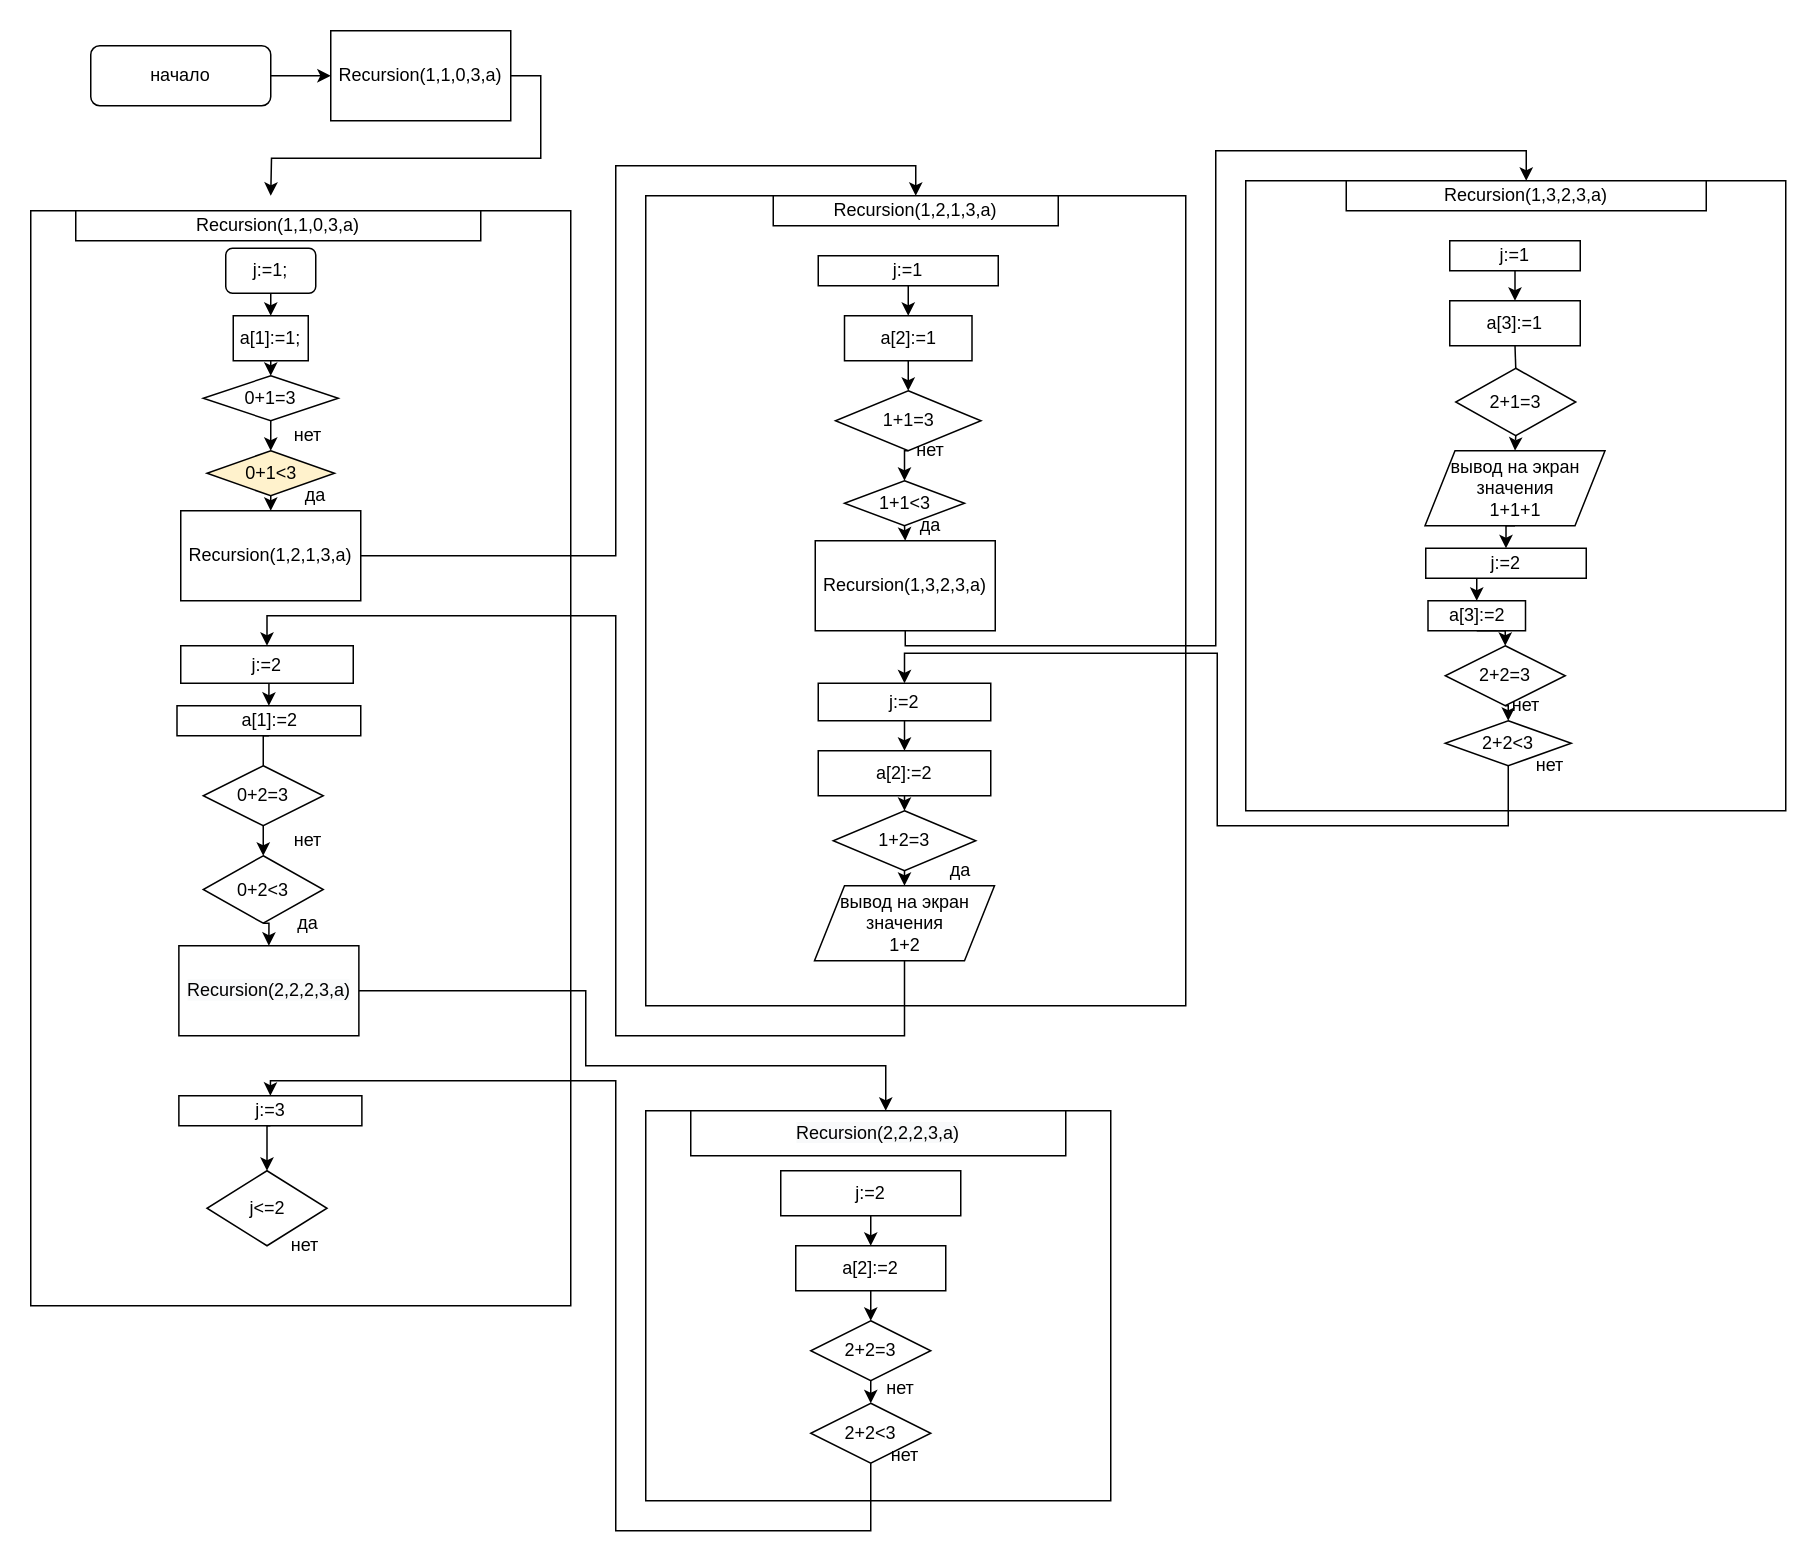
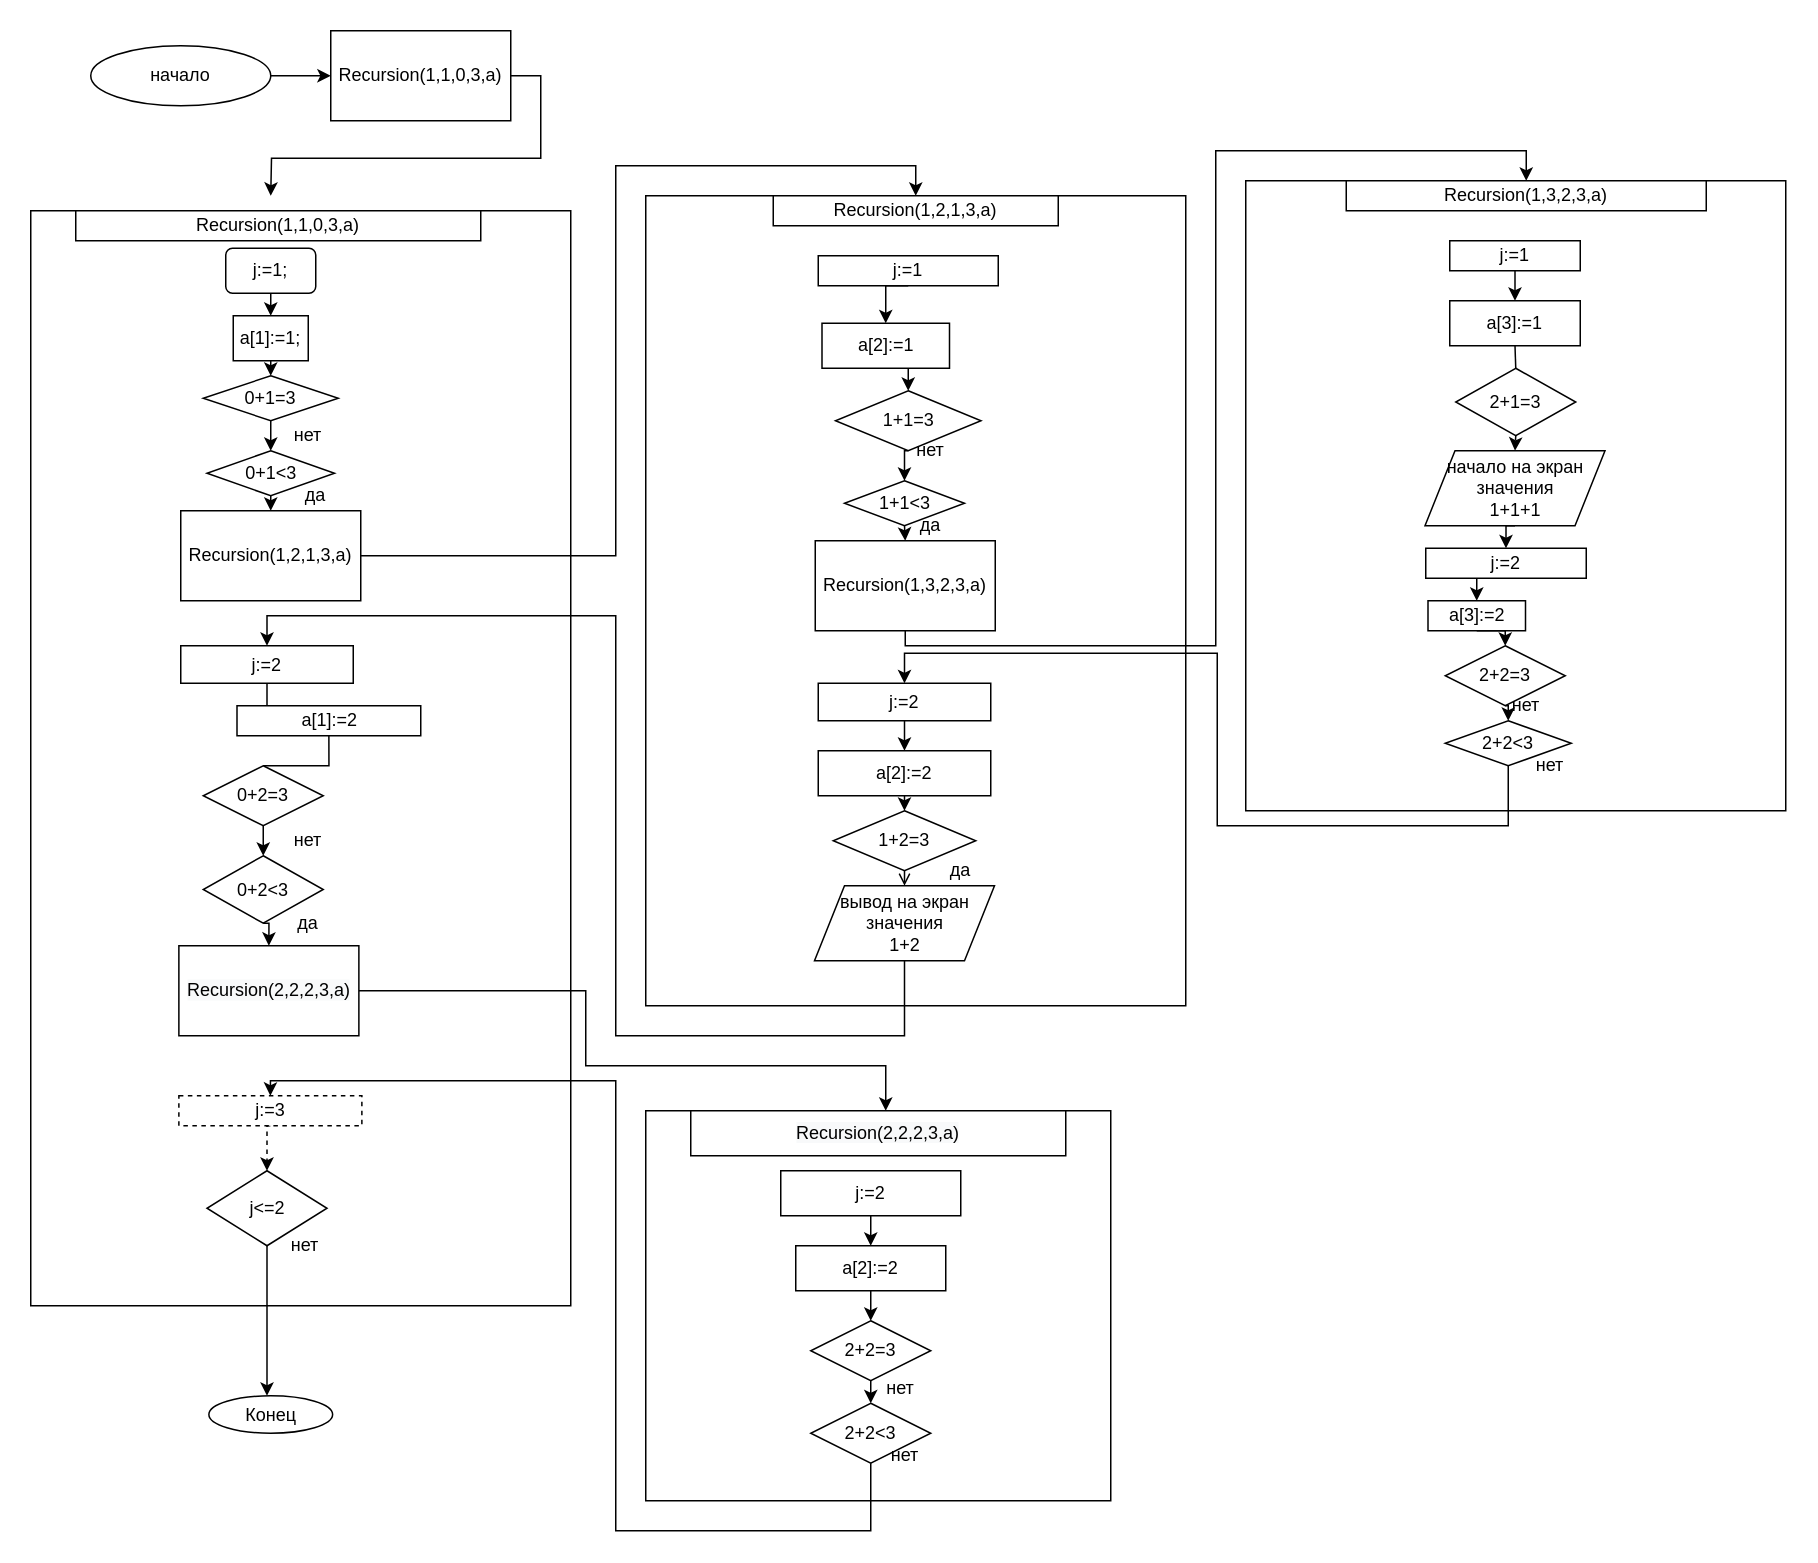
(181, 76) -> (181, 76)
(908, 338) -> (886, 346)
(271, 473) -> (271, 473)
(1516, 488) -> (1516, 488)
(269, 721) -> (329, 721)
(905, 874) -> (905, 876)
(270, 1111) -> (270, 1111)
(267, 1141) -> (267, 1141)
none -> (267, 1316)
none -> (271, 1415)
